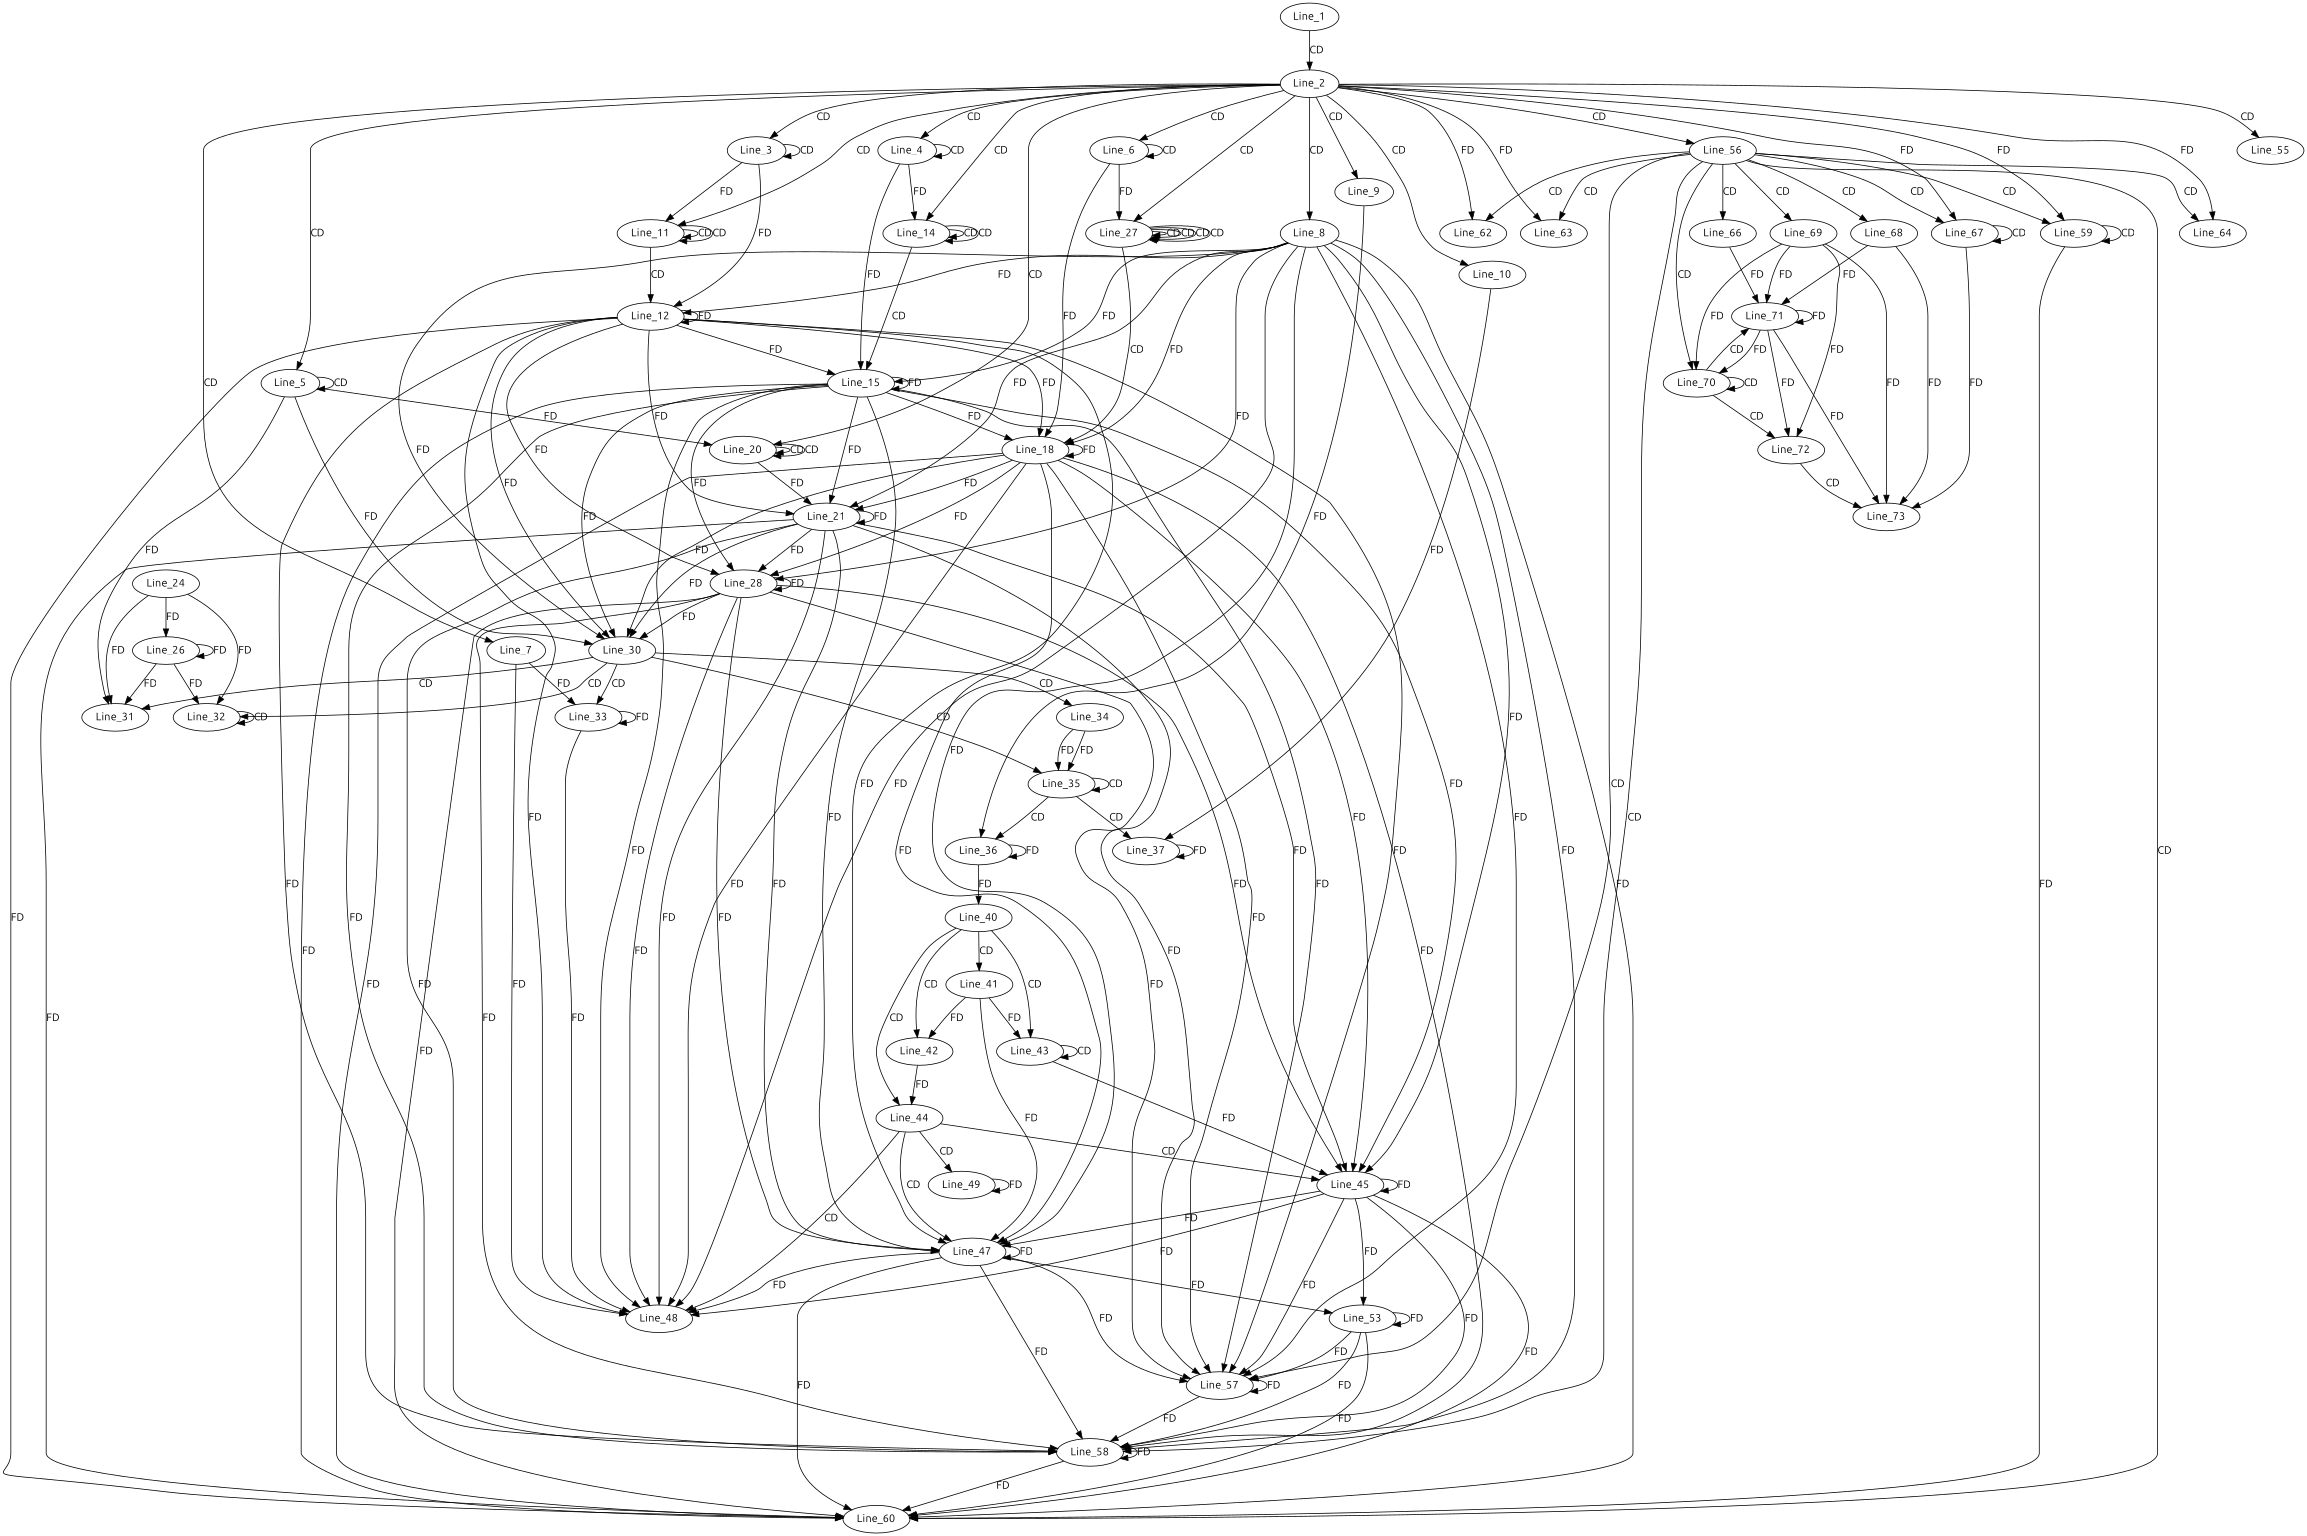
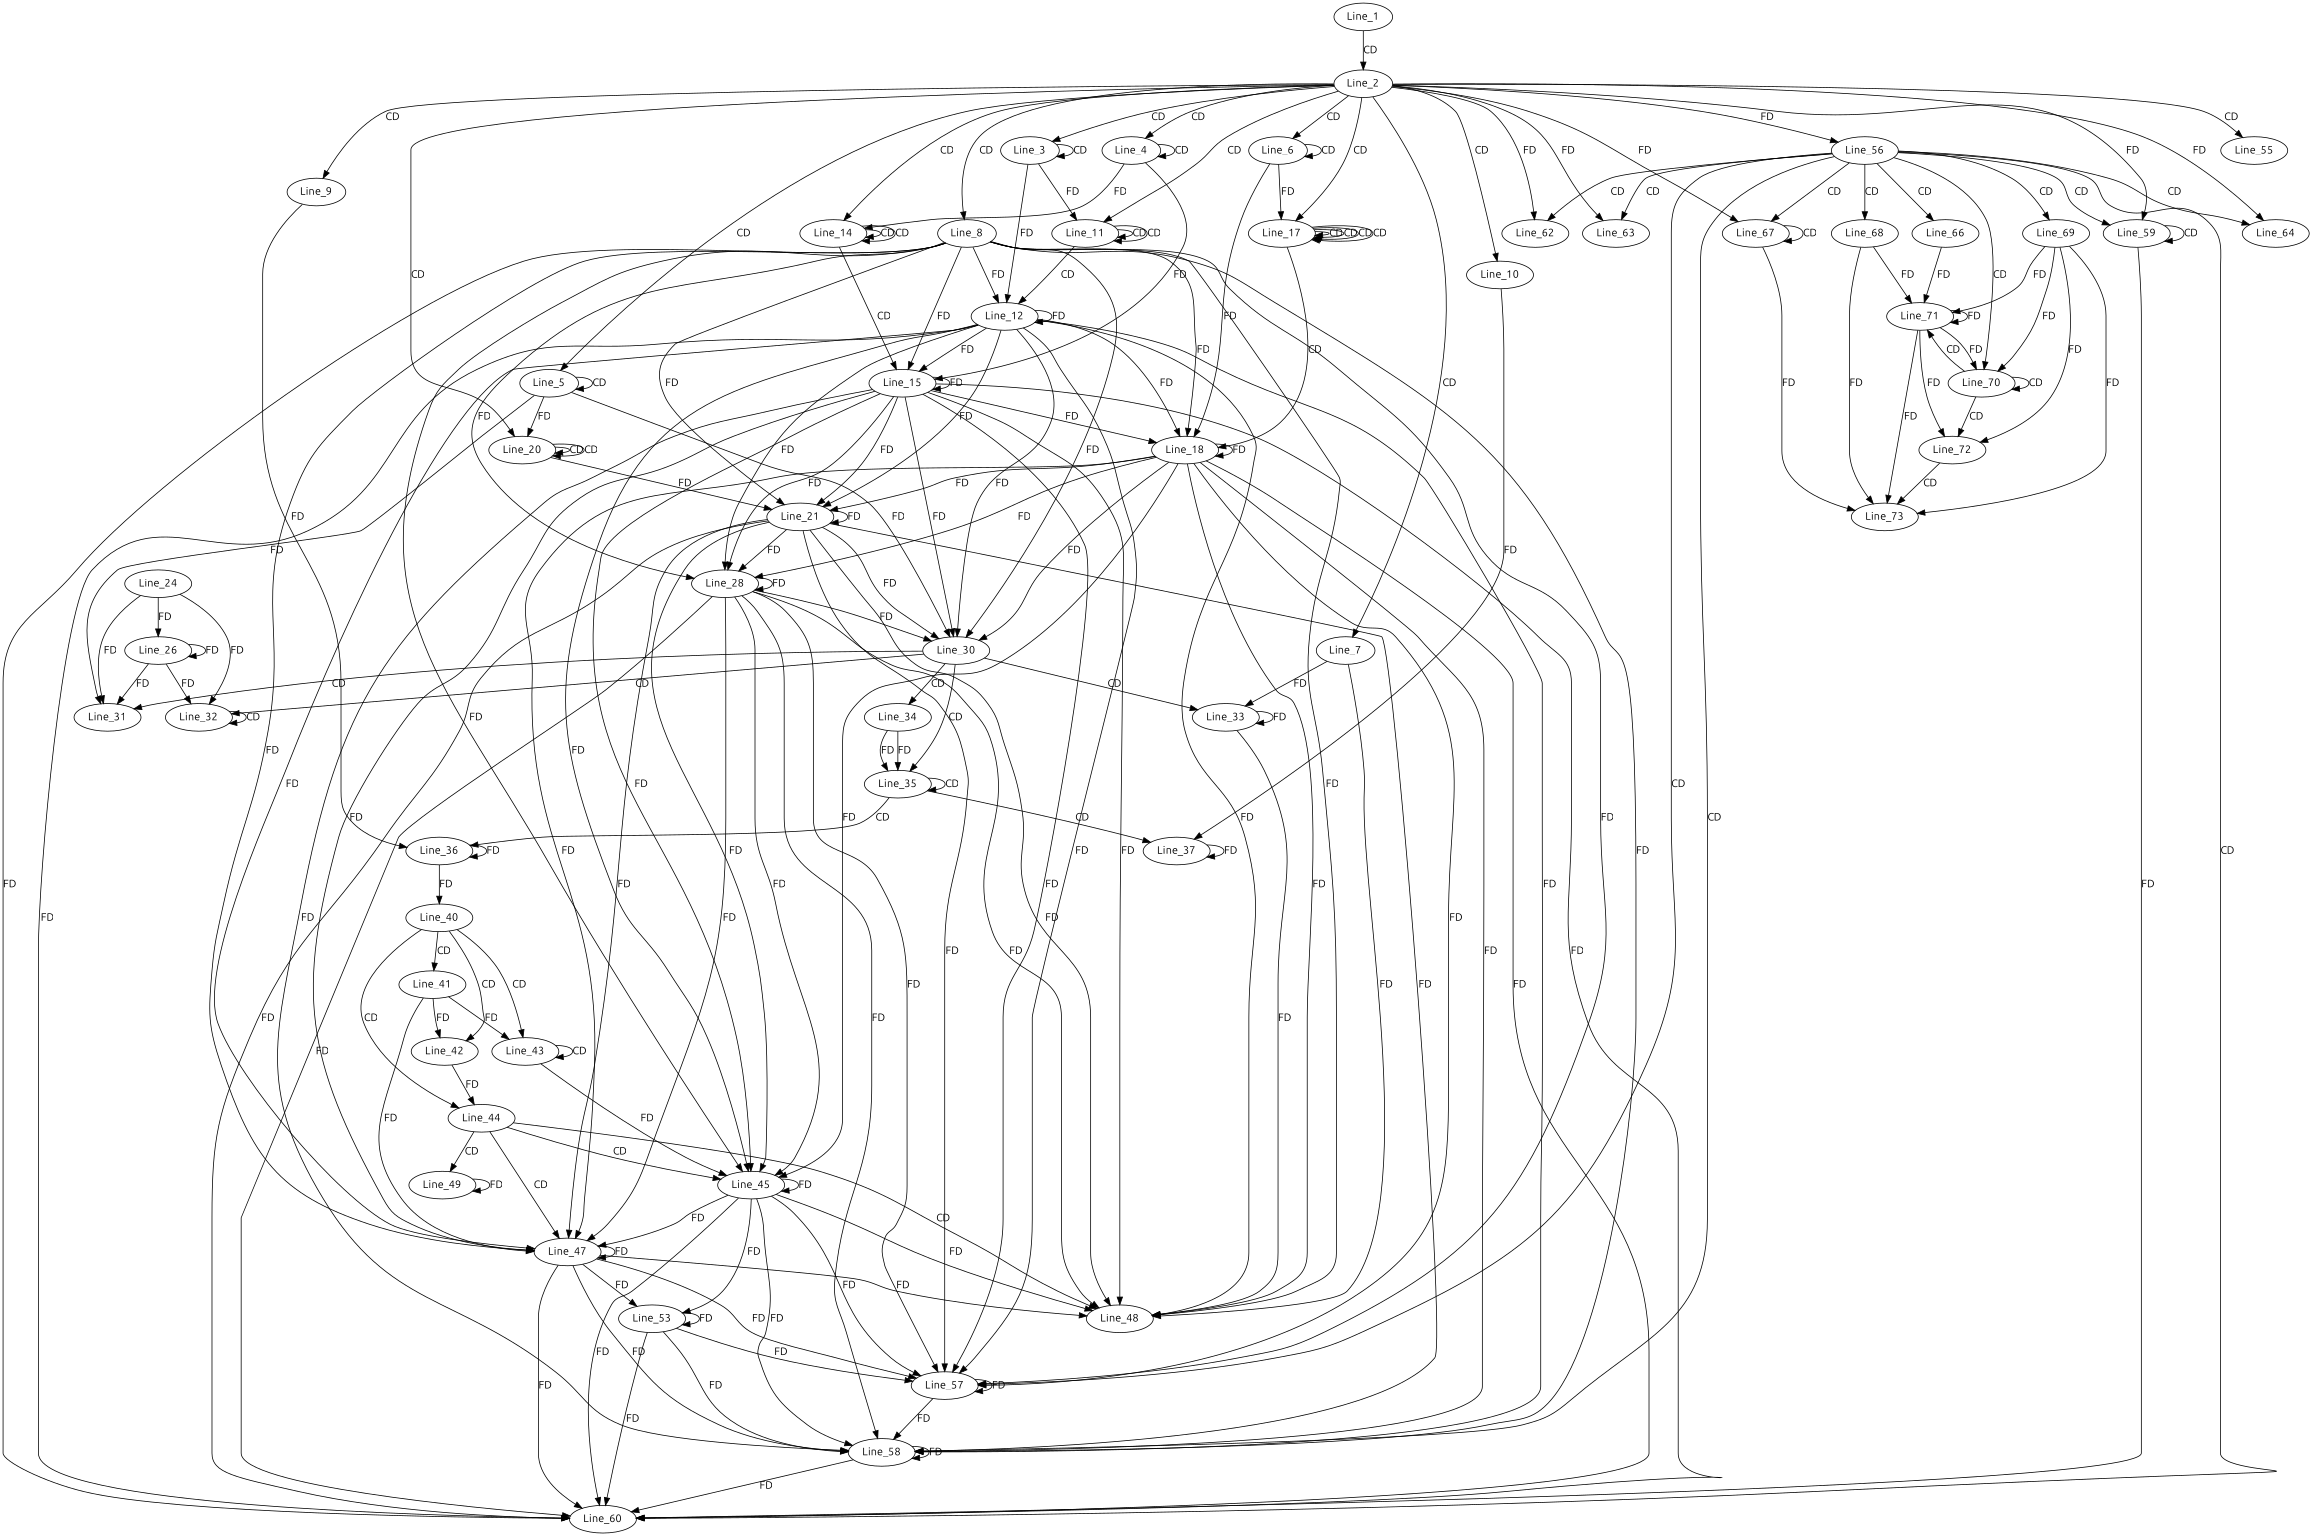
(1600, 117) -> (1767, 117)
(1119, 233) -> (1282, 233)
none -> (571, 641)
